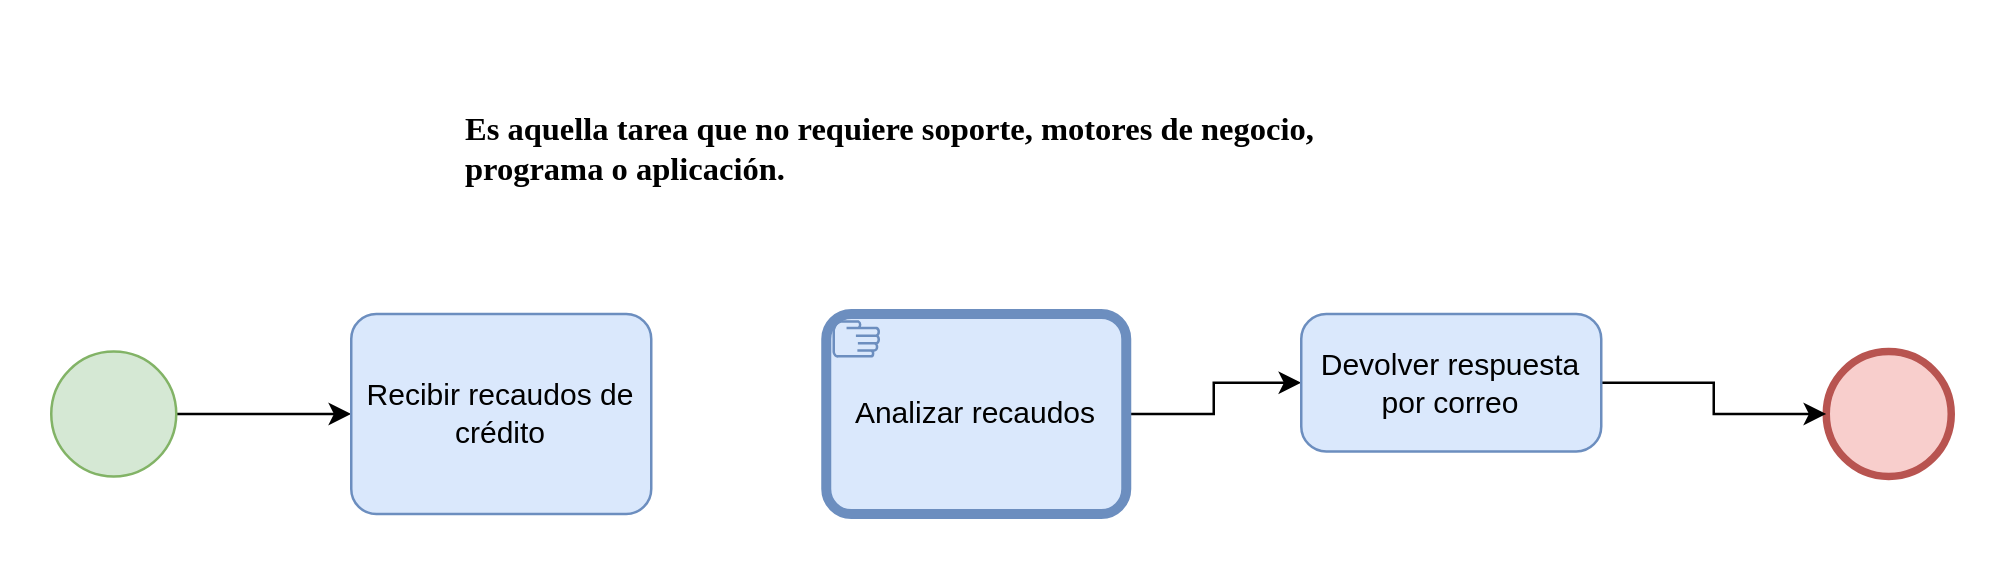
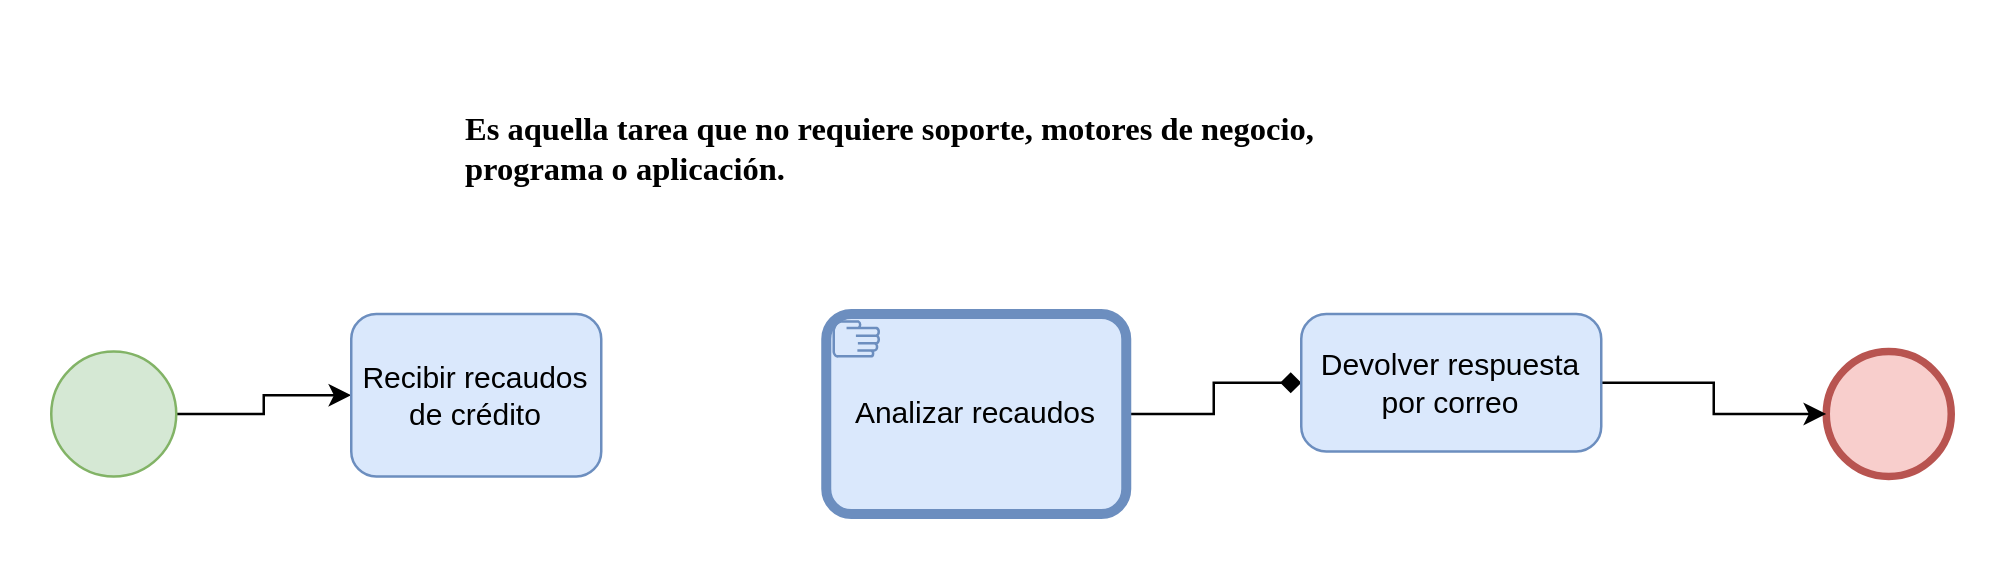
(1282, 383) -> (1281, 383)
(501, 414) -> (476, 395)
